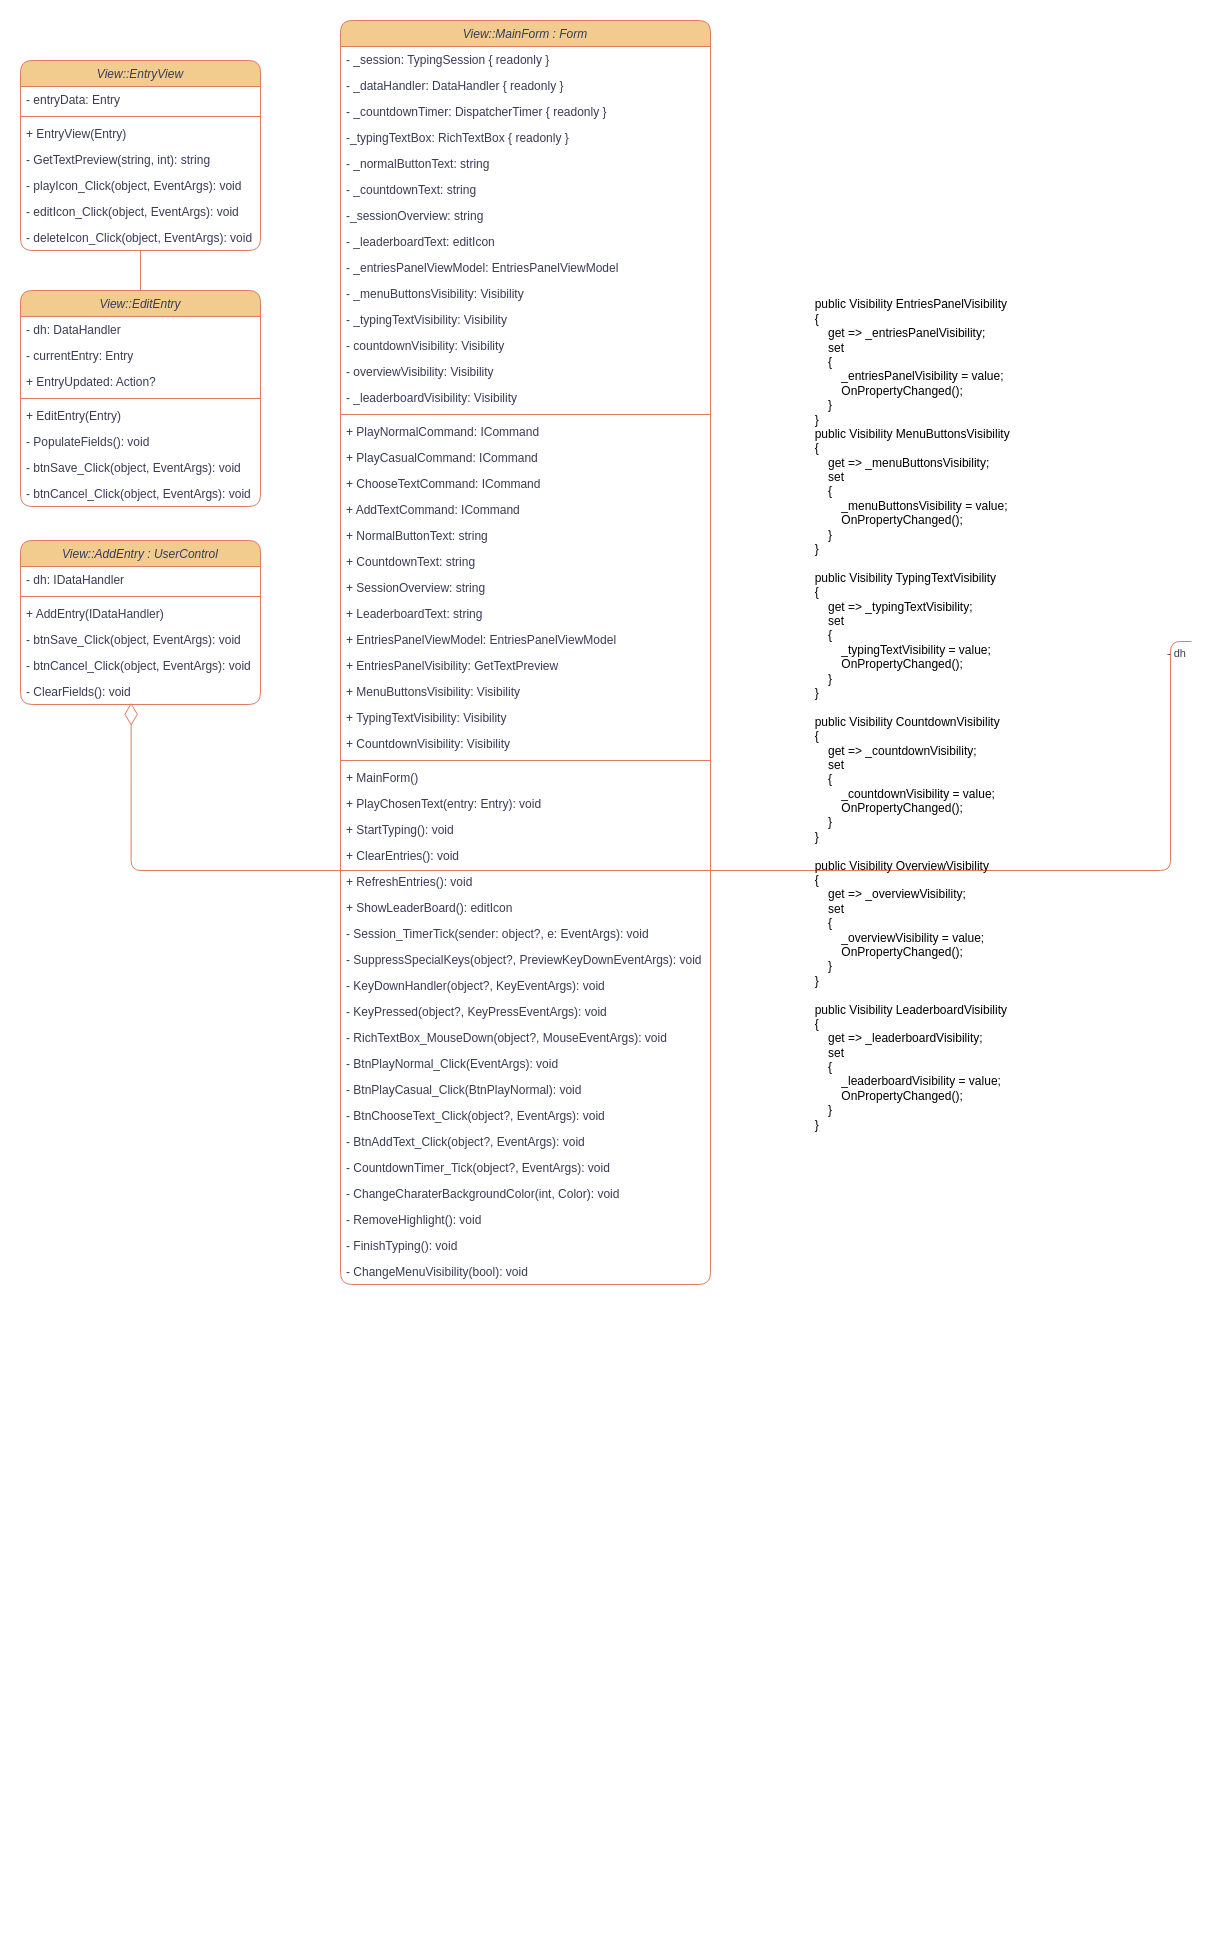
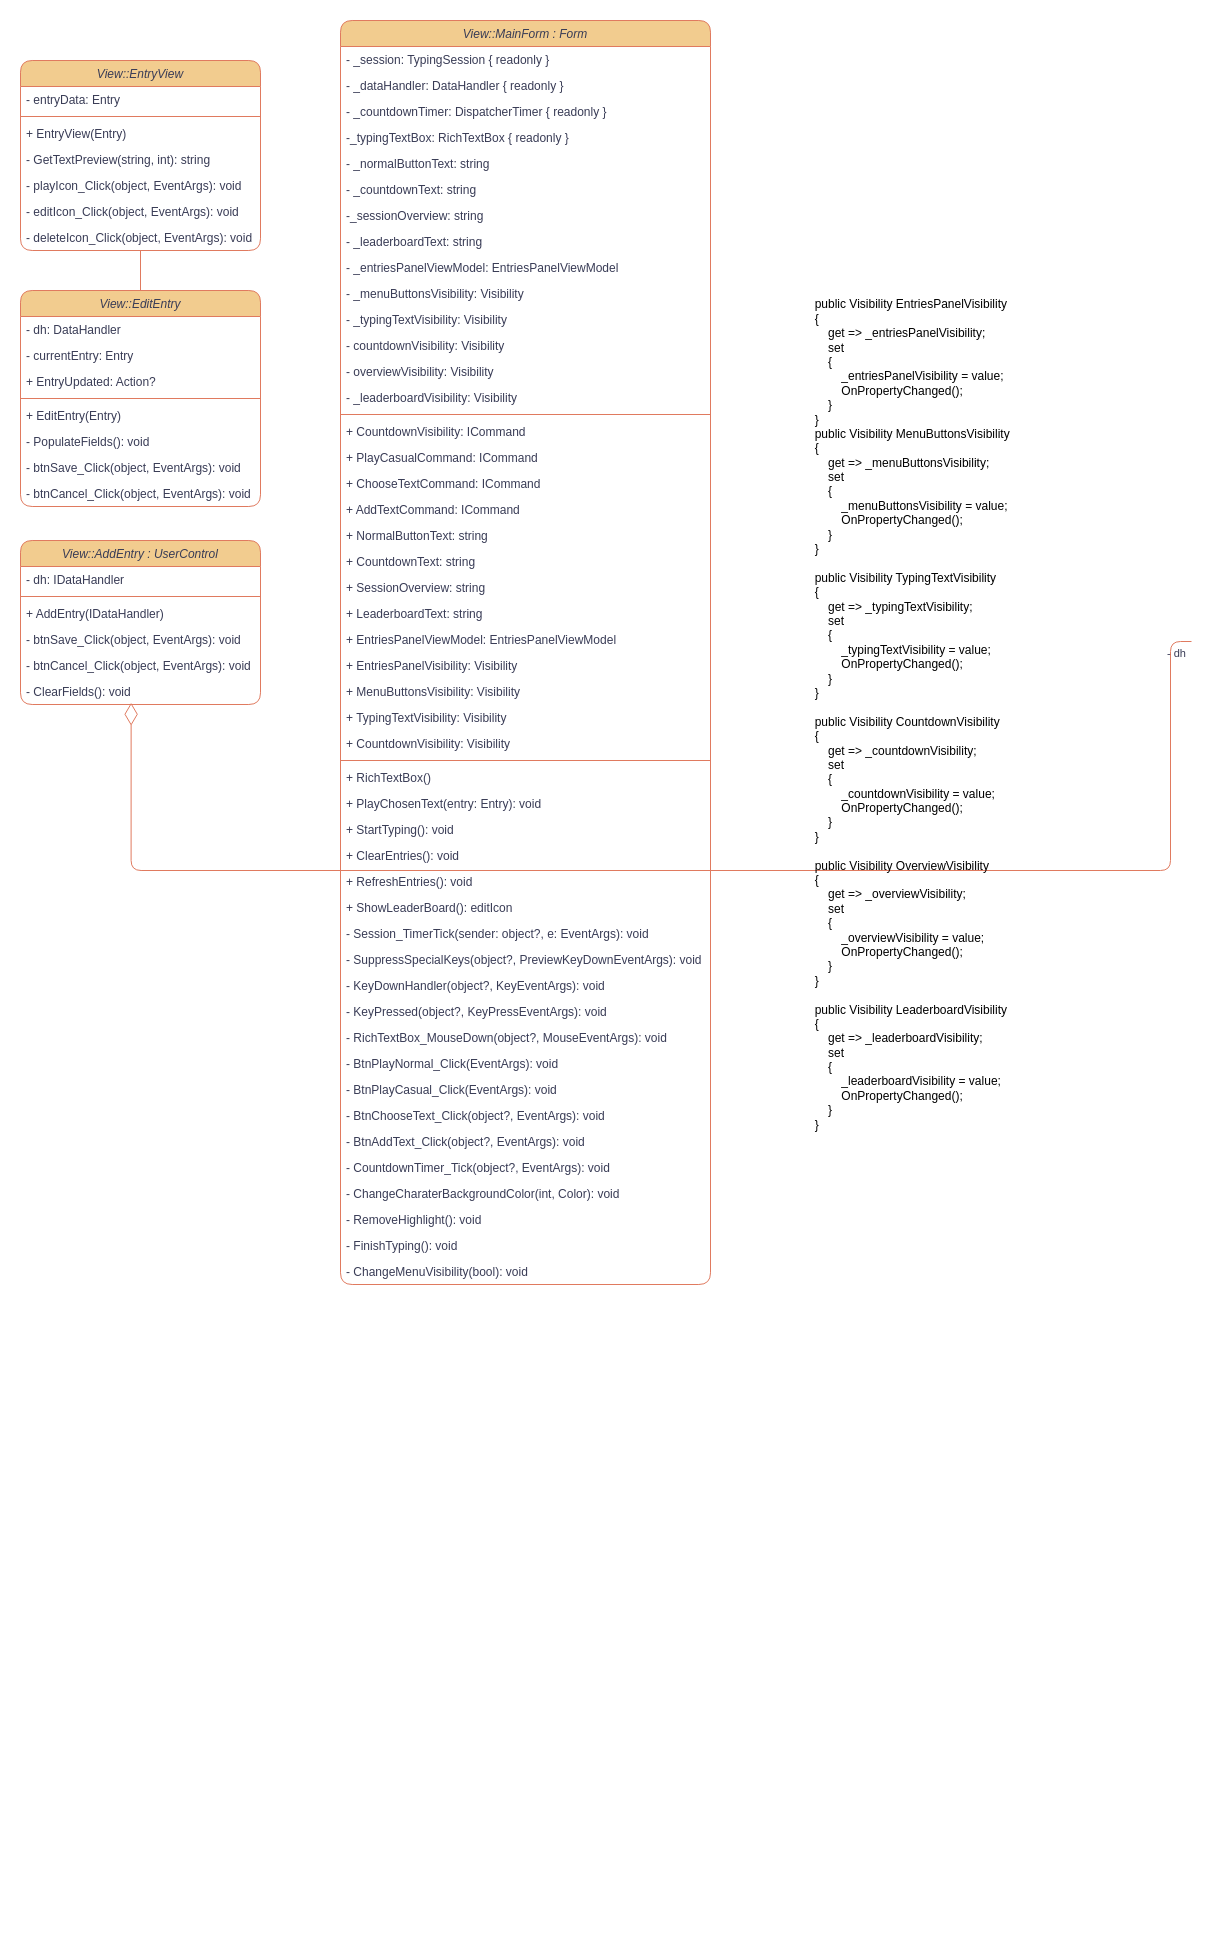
(432, 242) -> (426, 242)
(436, 432) -> (438, 432)
(463, 666) -> (444, 666)
(383, 778) -> (393, 778)
(472, 1090) -> (461, 1090)
